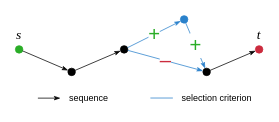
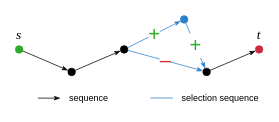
(222, 98) -> (222, 98)
